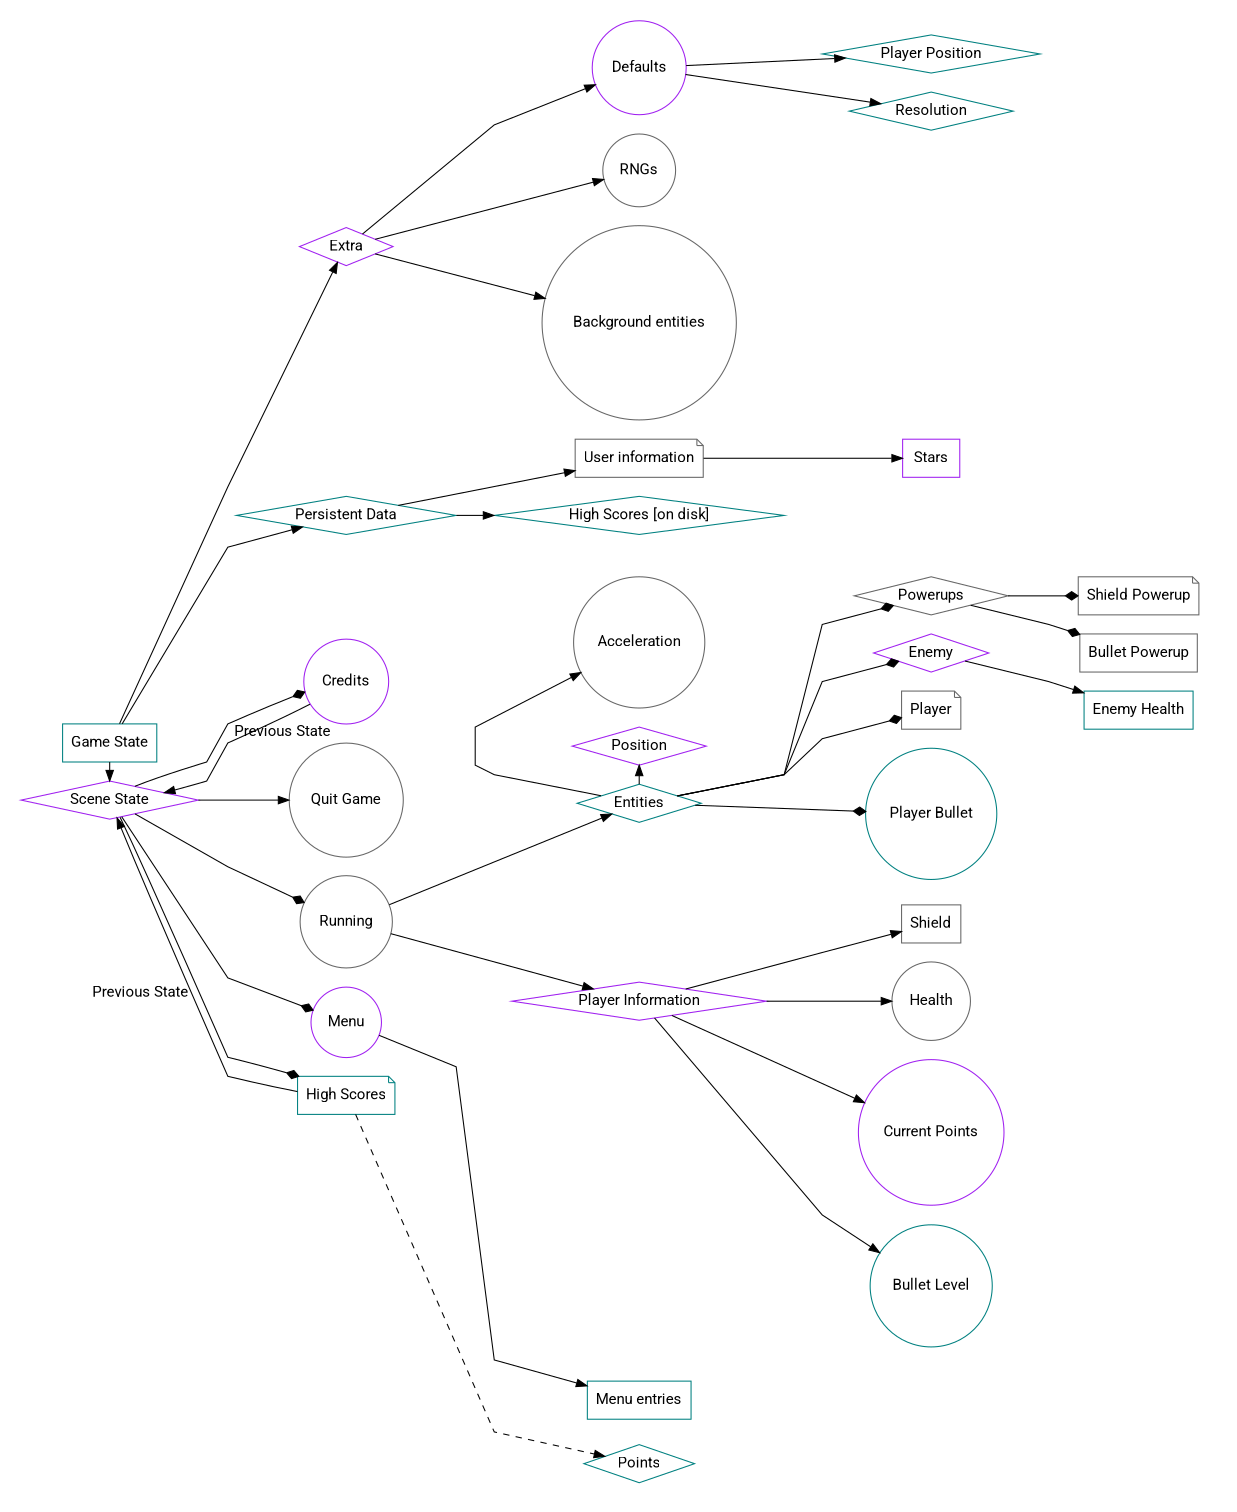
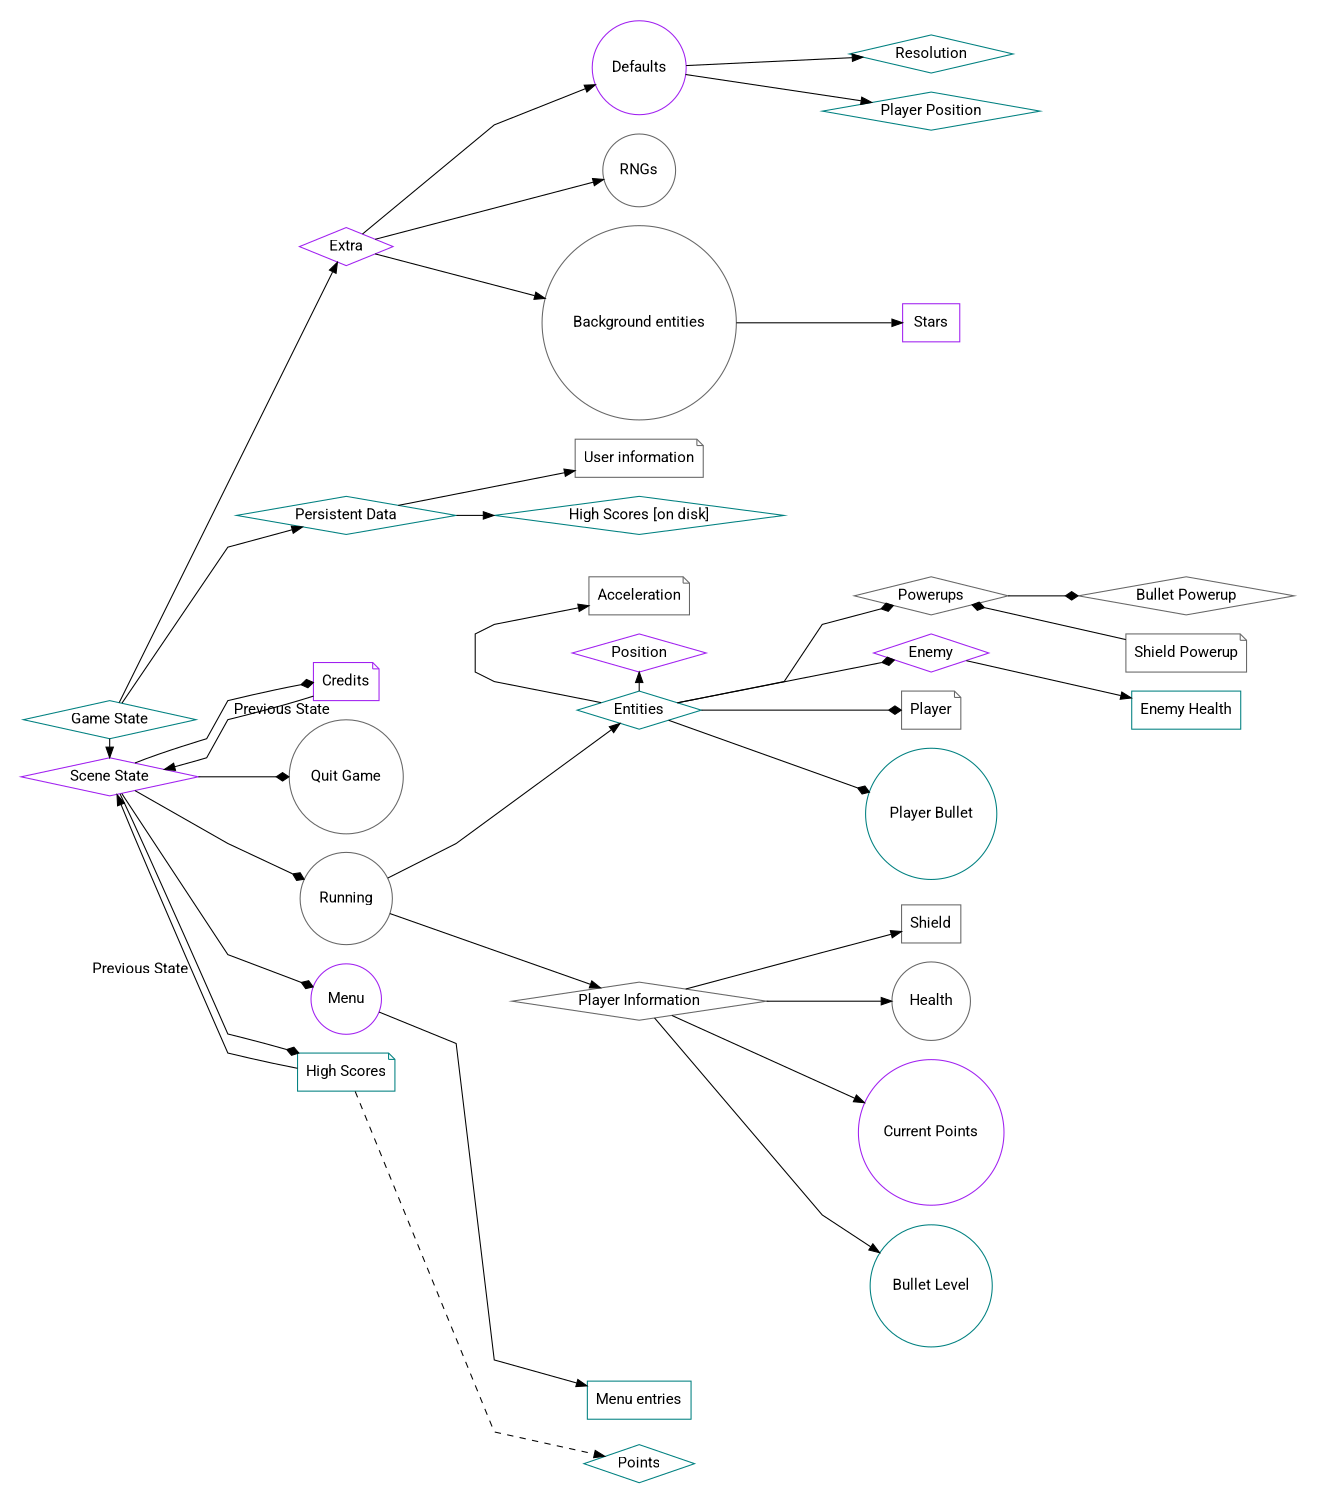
(798, 458) -> (814, 323)
(1037, 596) -> (1055, 624)
(639, 642) -> (639, 596)
(1139, 653) -> (1186, 596)
(346, 682) -> (346, 682)
(110, 743) -> (110, 720)
(238, 800) -> (237, 777)
(639, 1001) -> (639, 1001)
